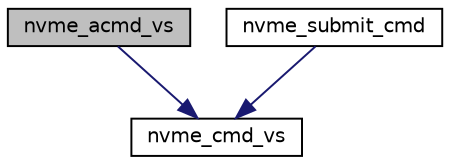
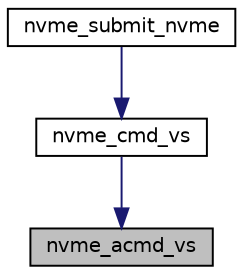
(334, 27) -> (122, 27)
(150, 76) -> (122, 182)
